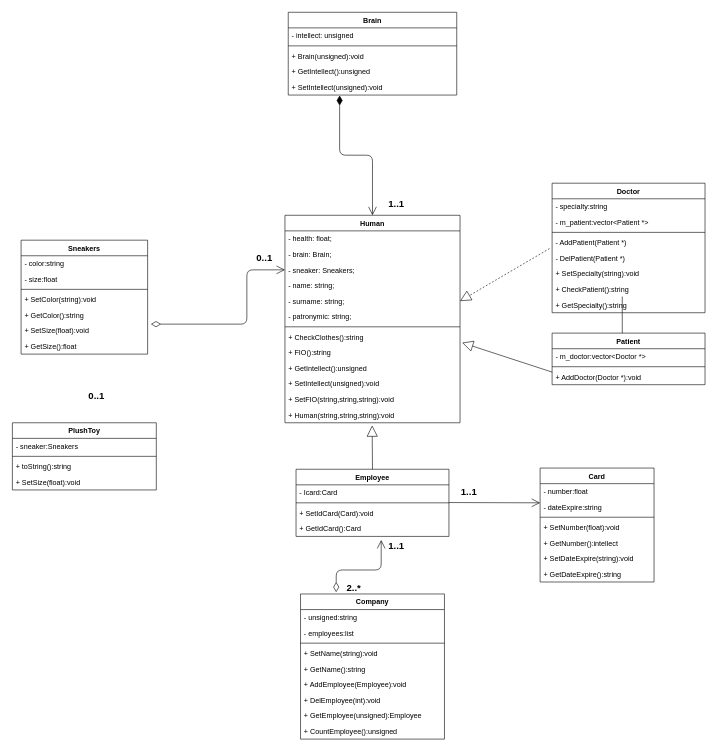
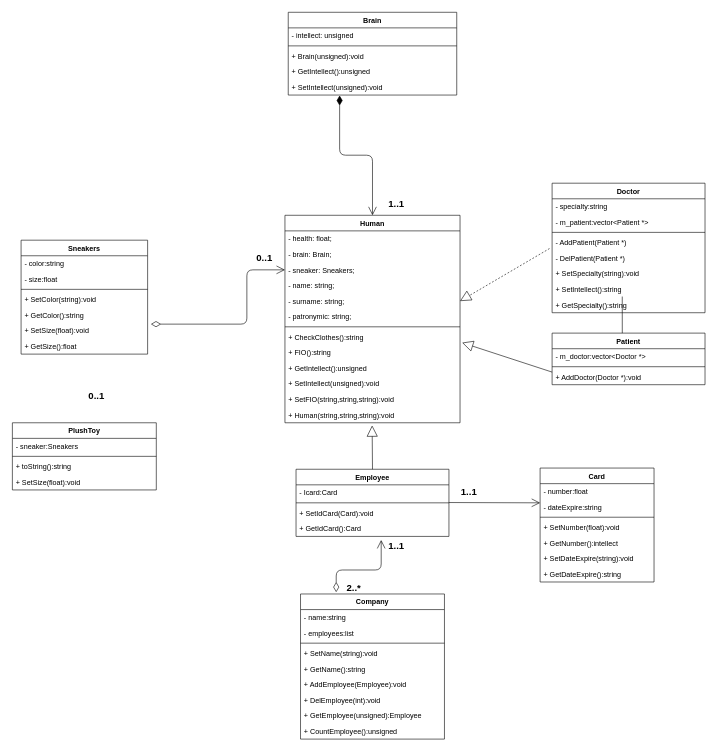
(598, 290) -> (597, 290)
(334, 618) -> (327, 618)
